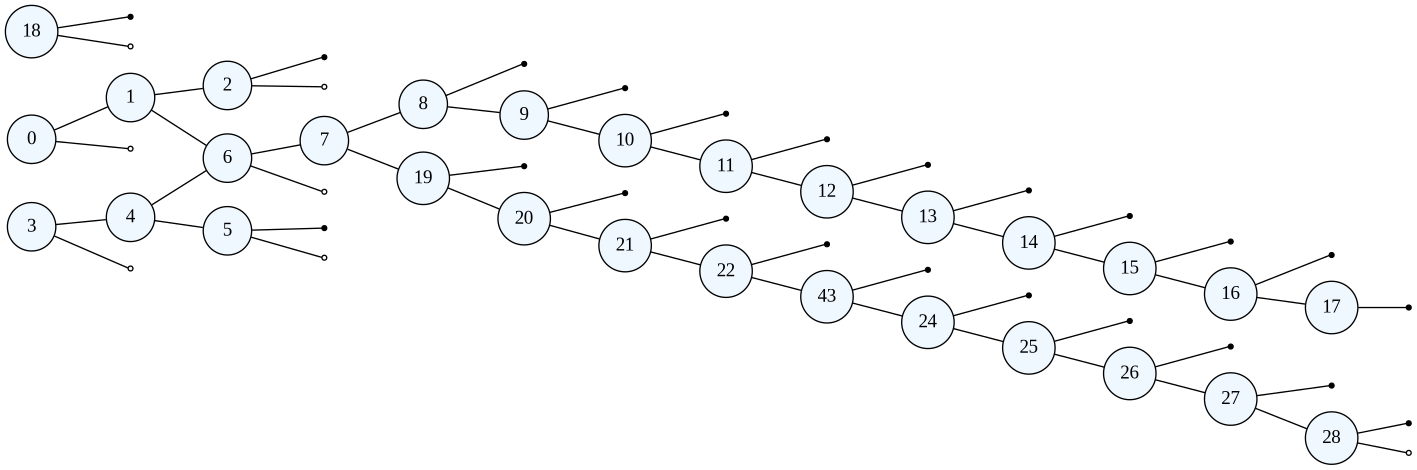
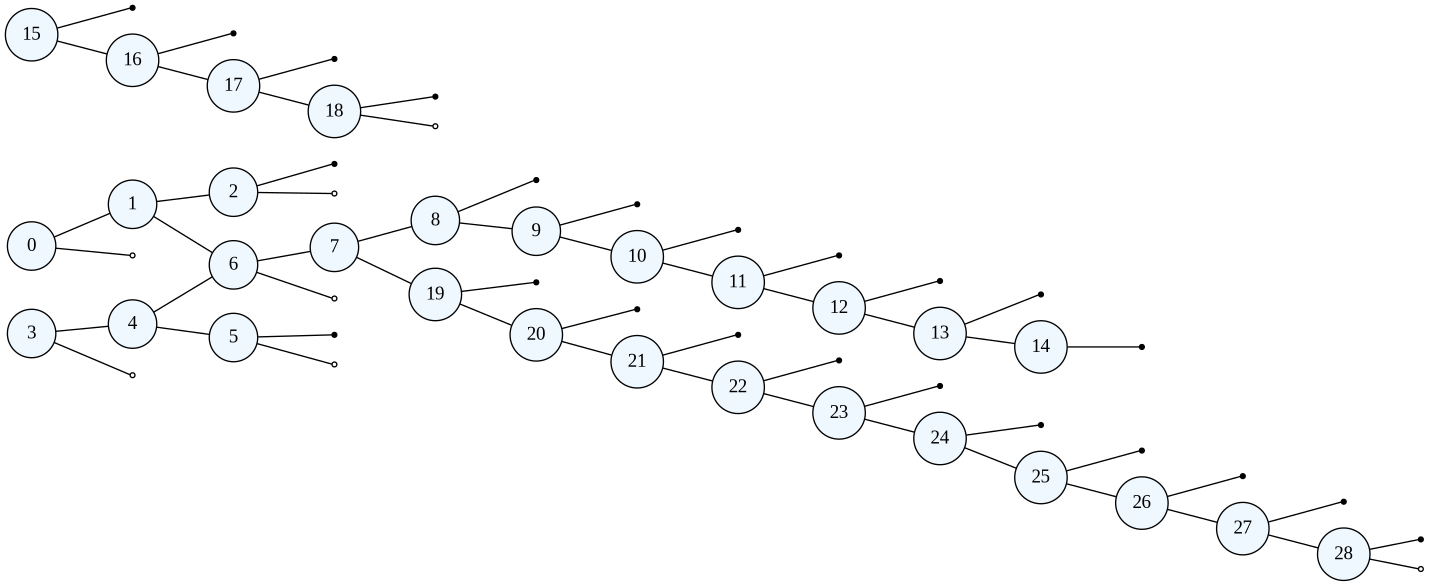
none -> (284, 99)
(1079, 256) -> none
(827, 297) -> (839, 413)
